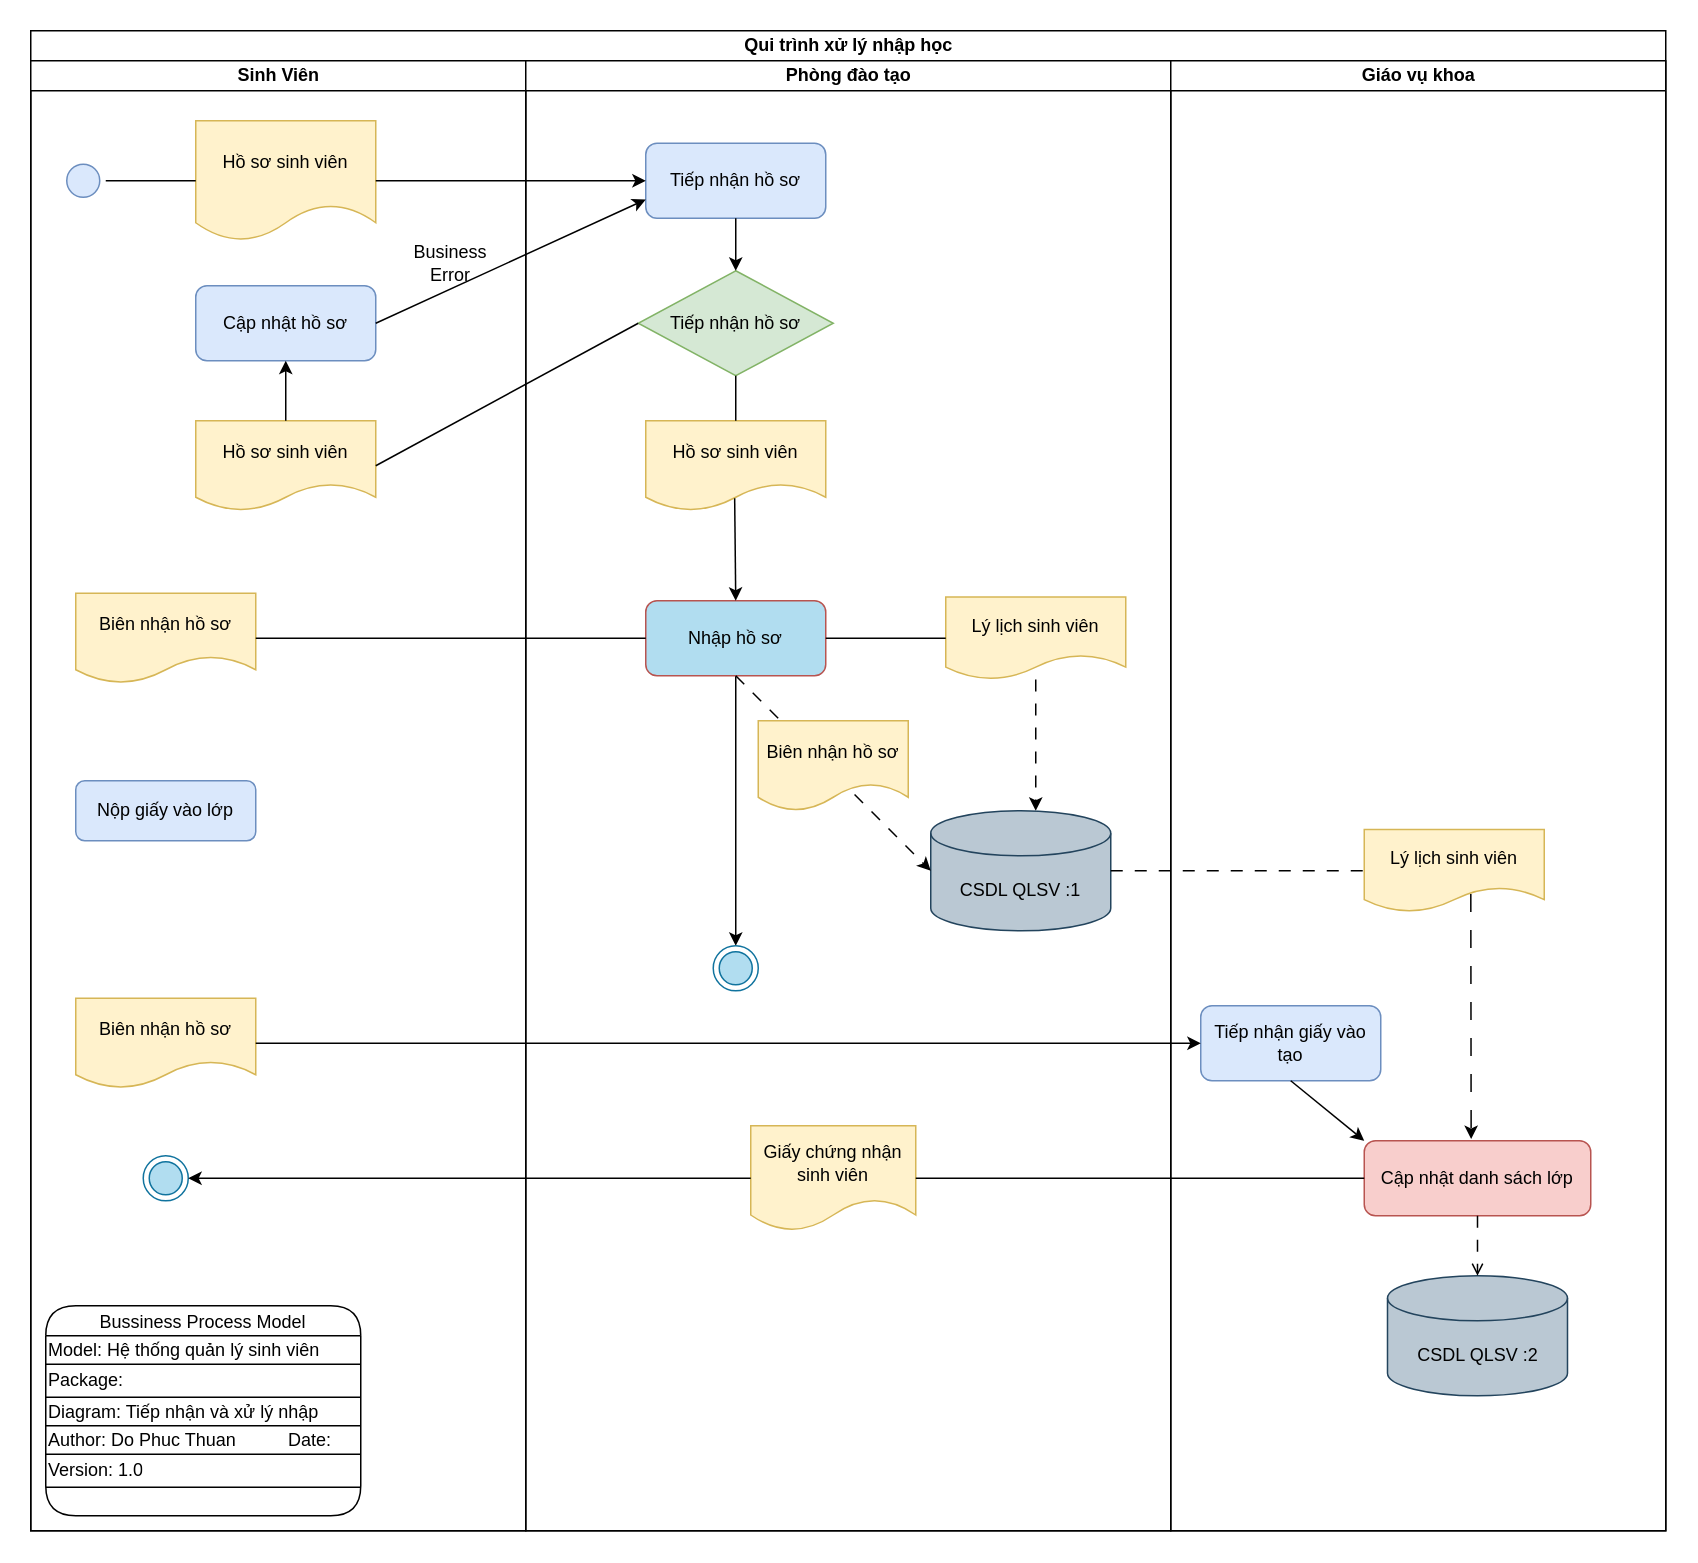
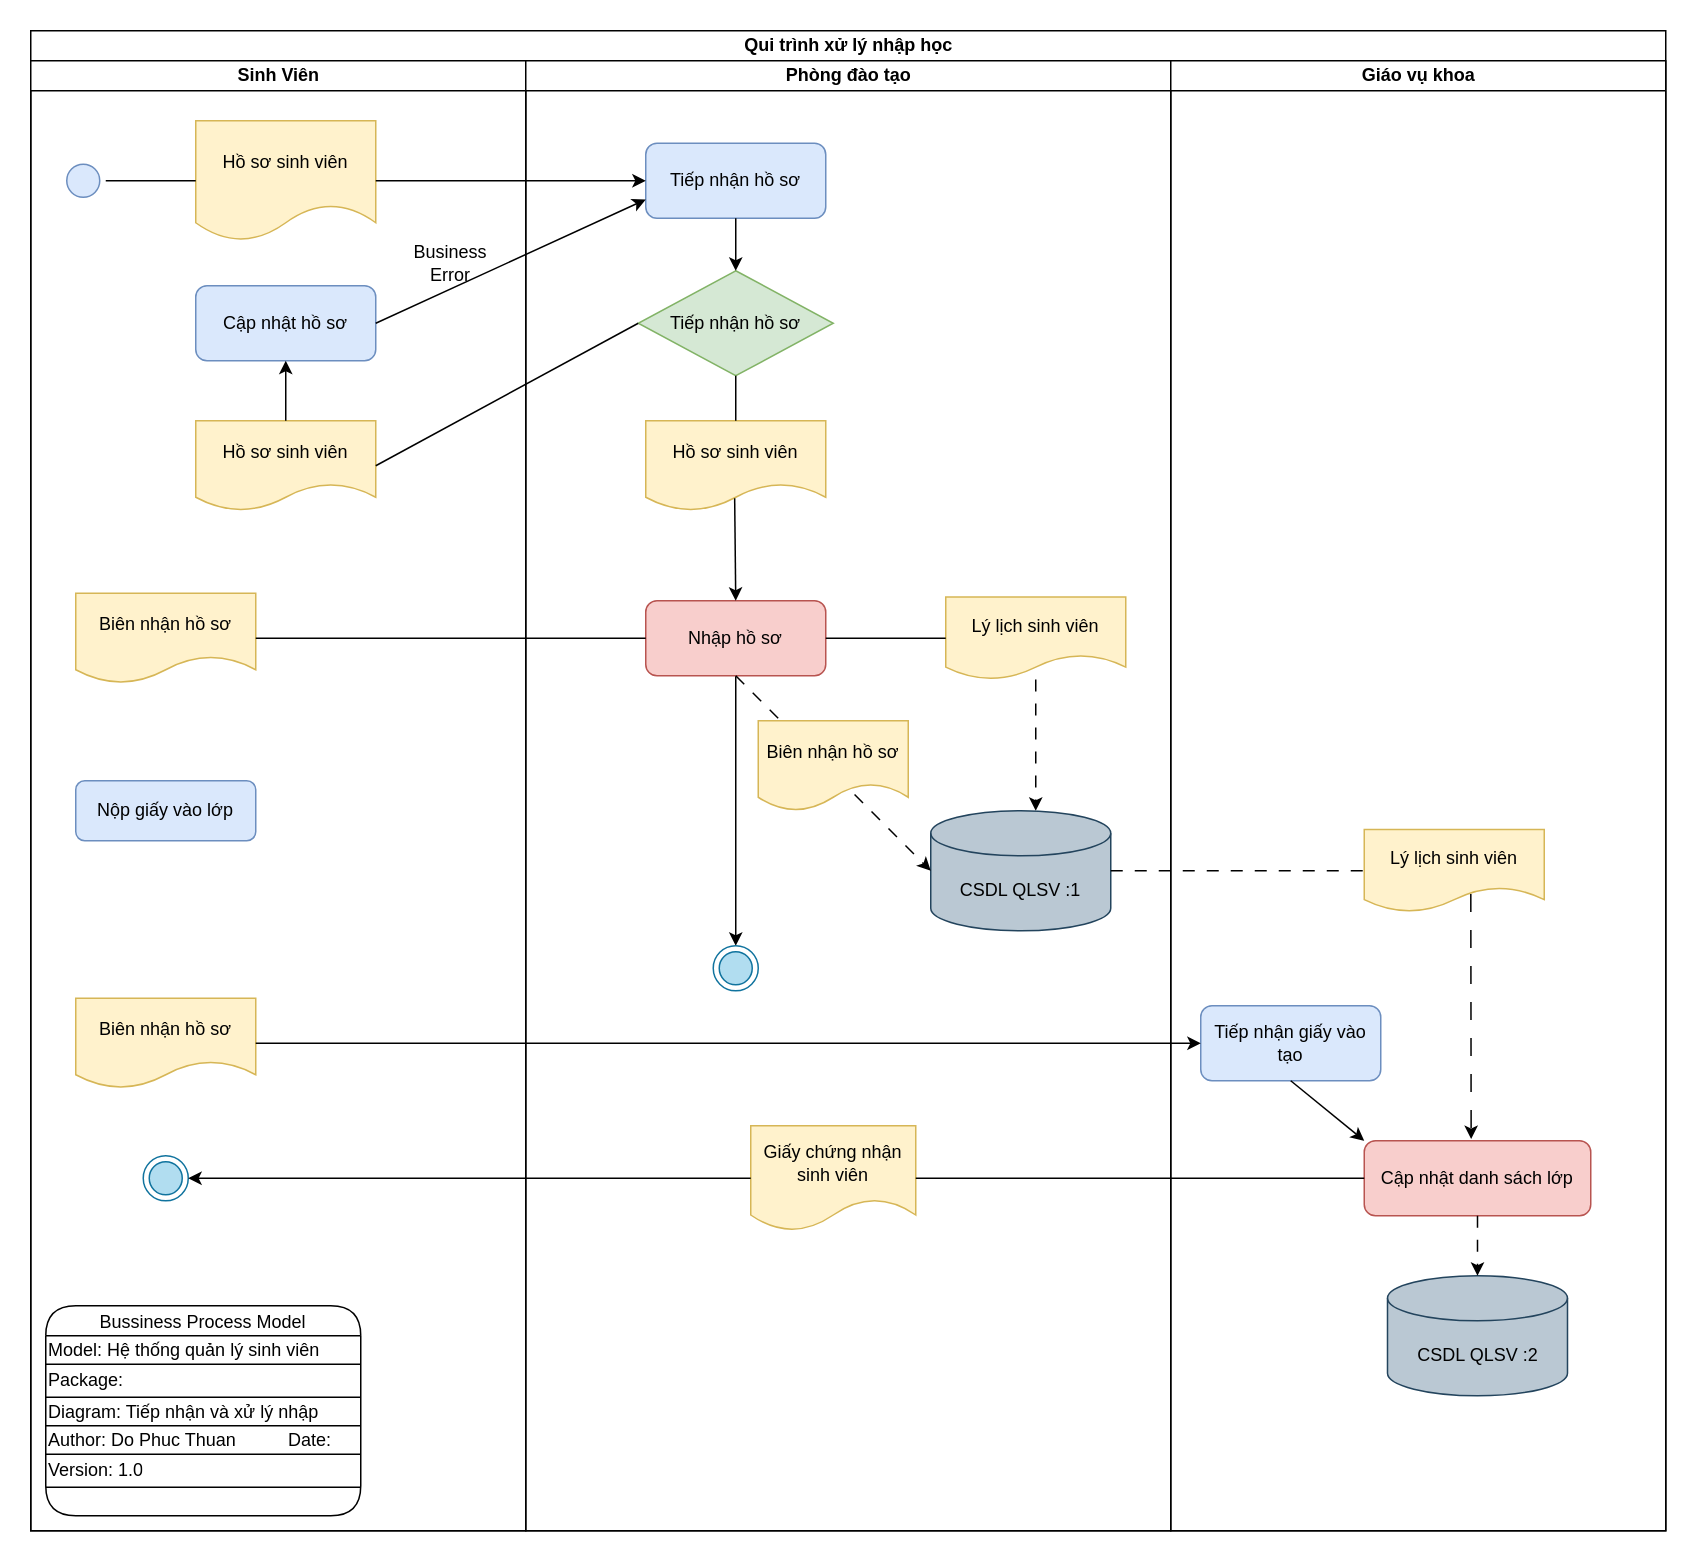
(736, 638) -> (736, 638)
(1478, 1266) -> (1478, 1264)
